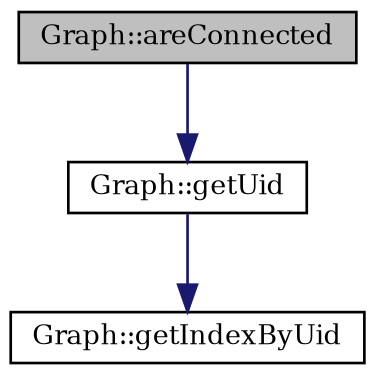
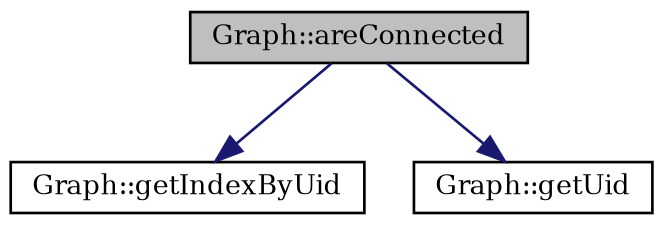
(188, 249) -> (284, 104)
